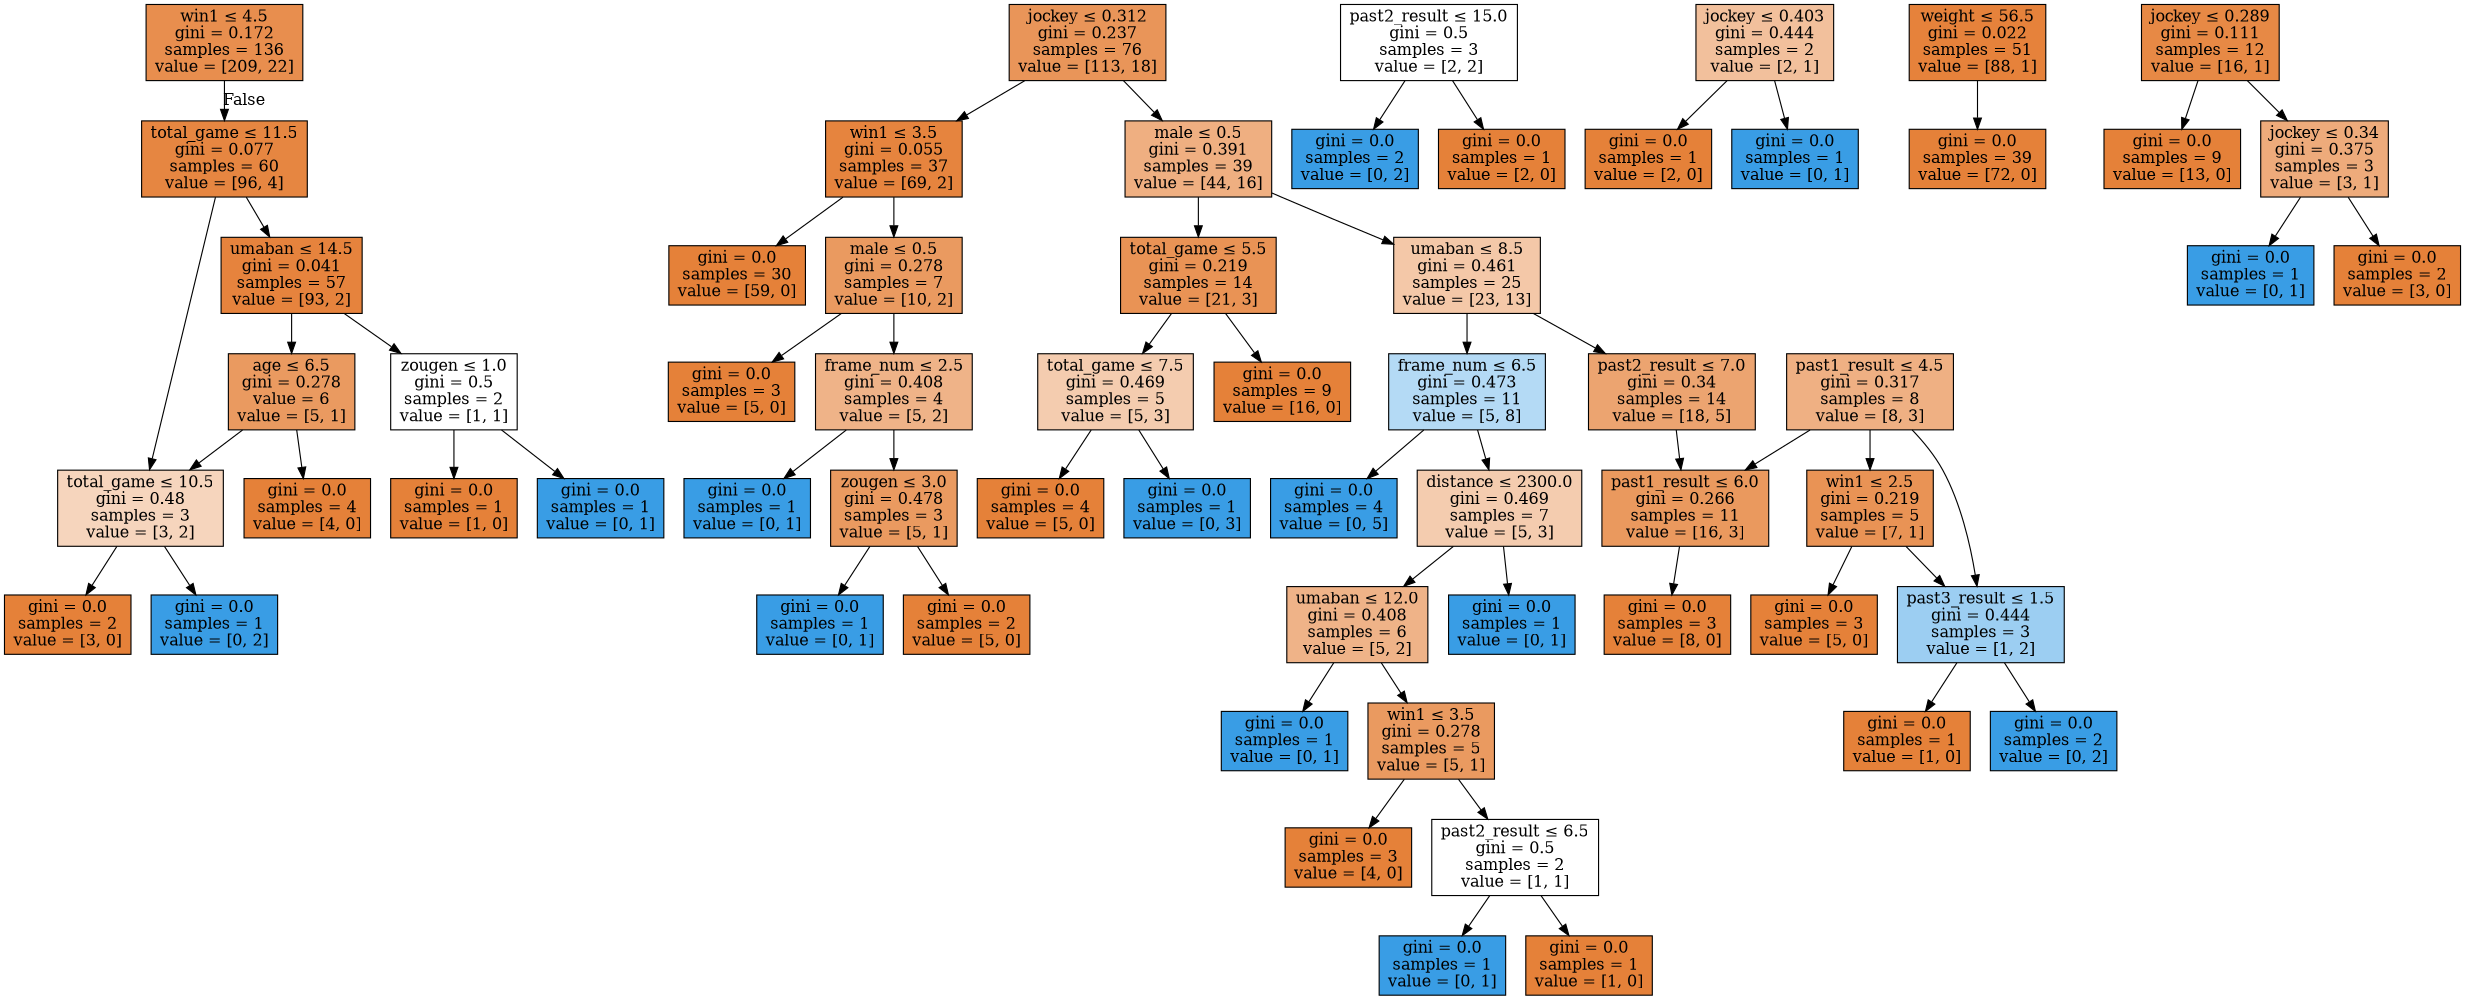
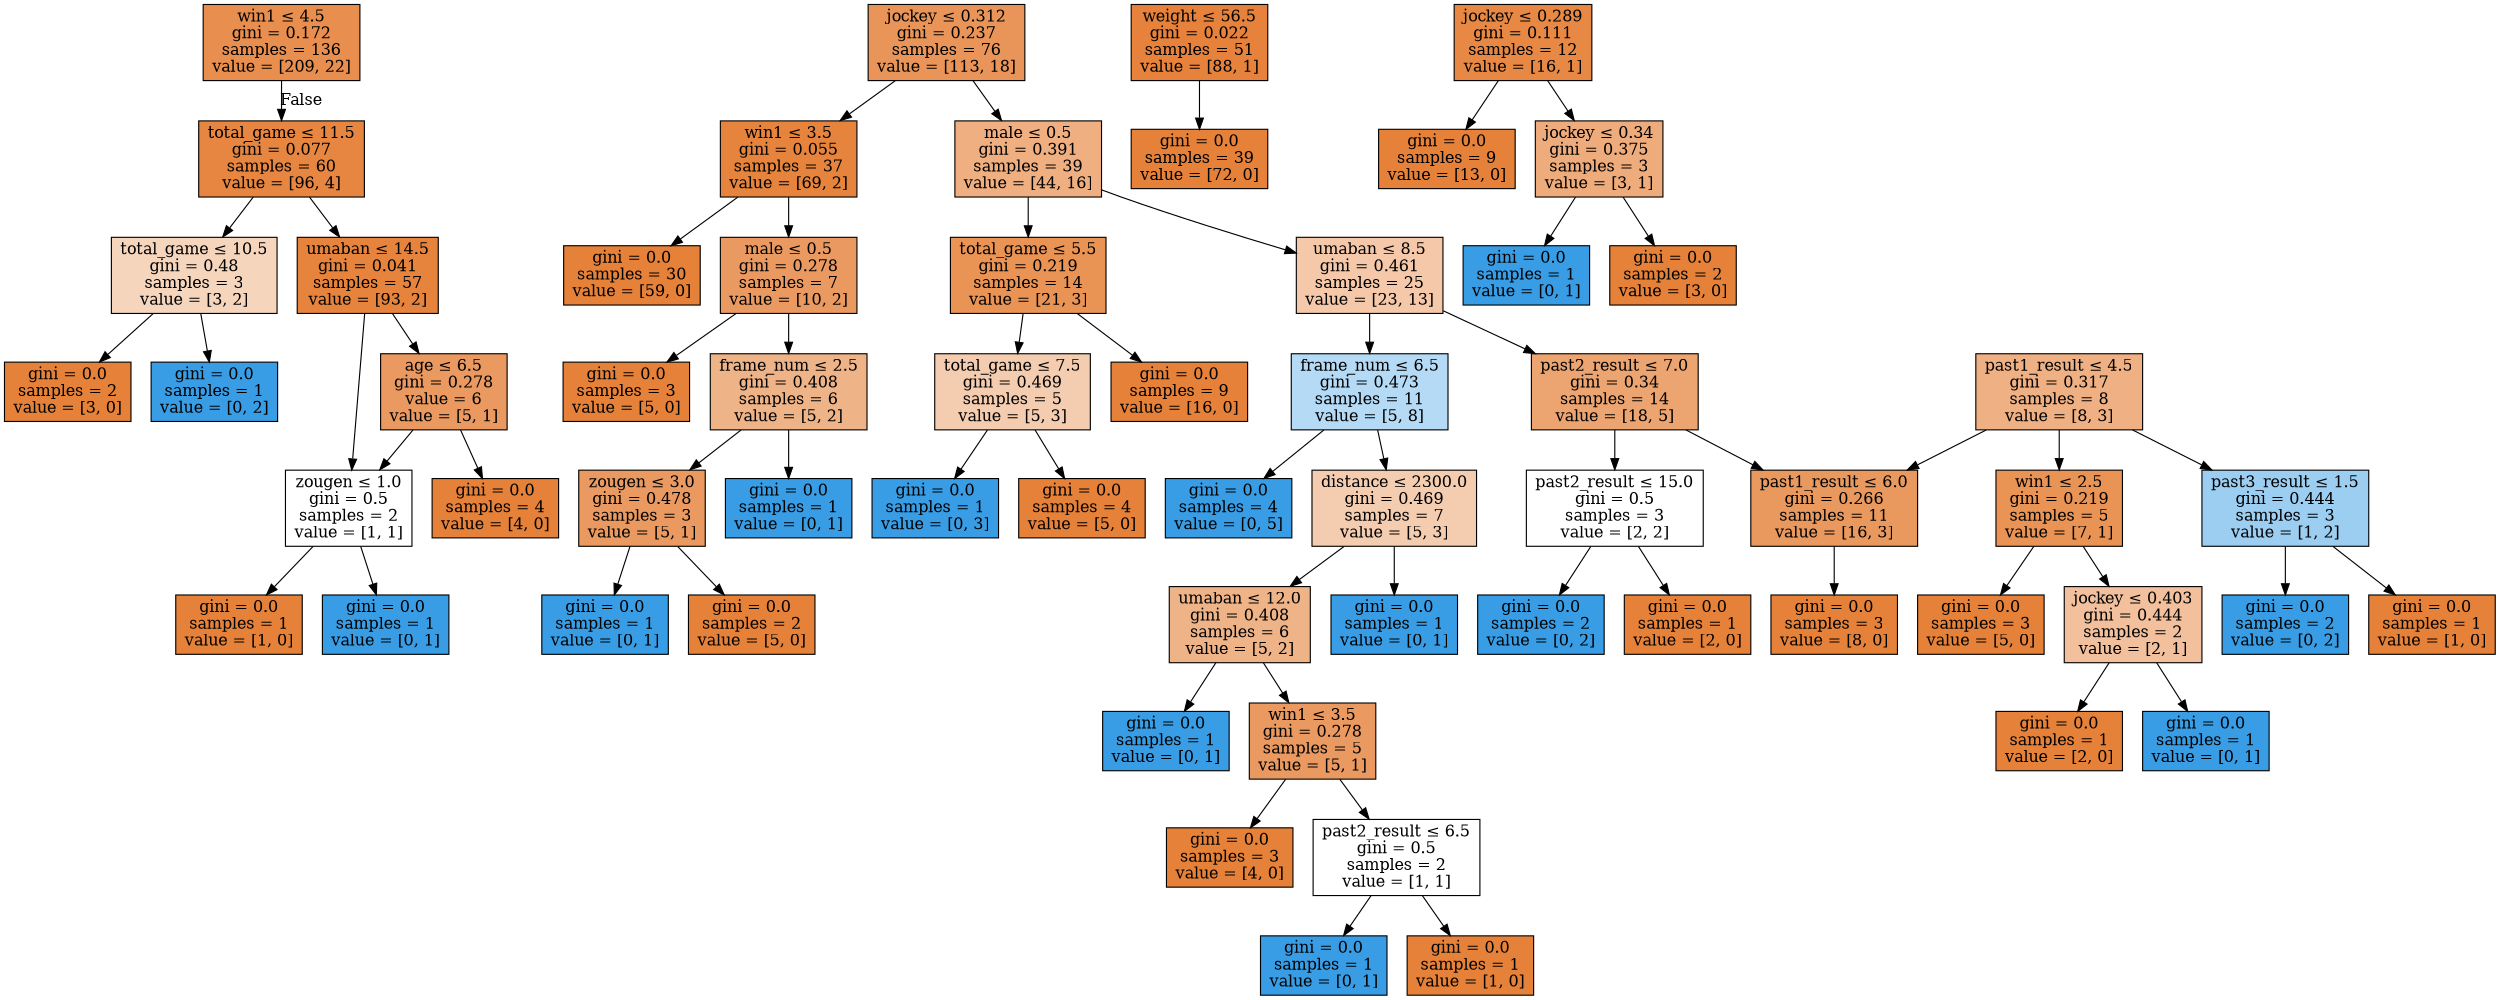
(894, 400) -> (789, 400)
none -> (1615, 444)
(221, 446) -> (400, 445)
(1921, 562) -> (2093, 562)
